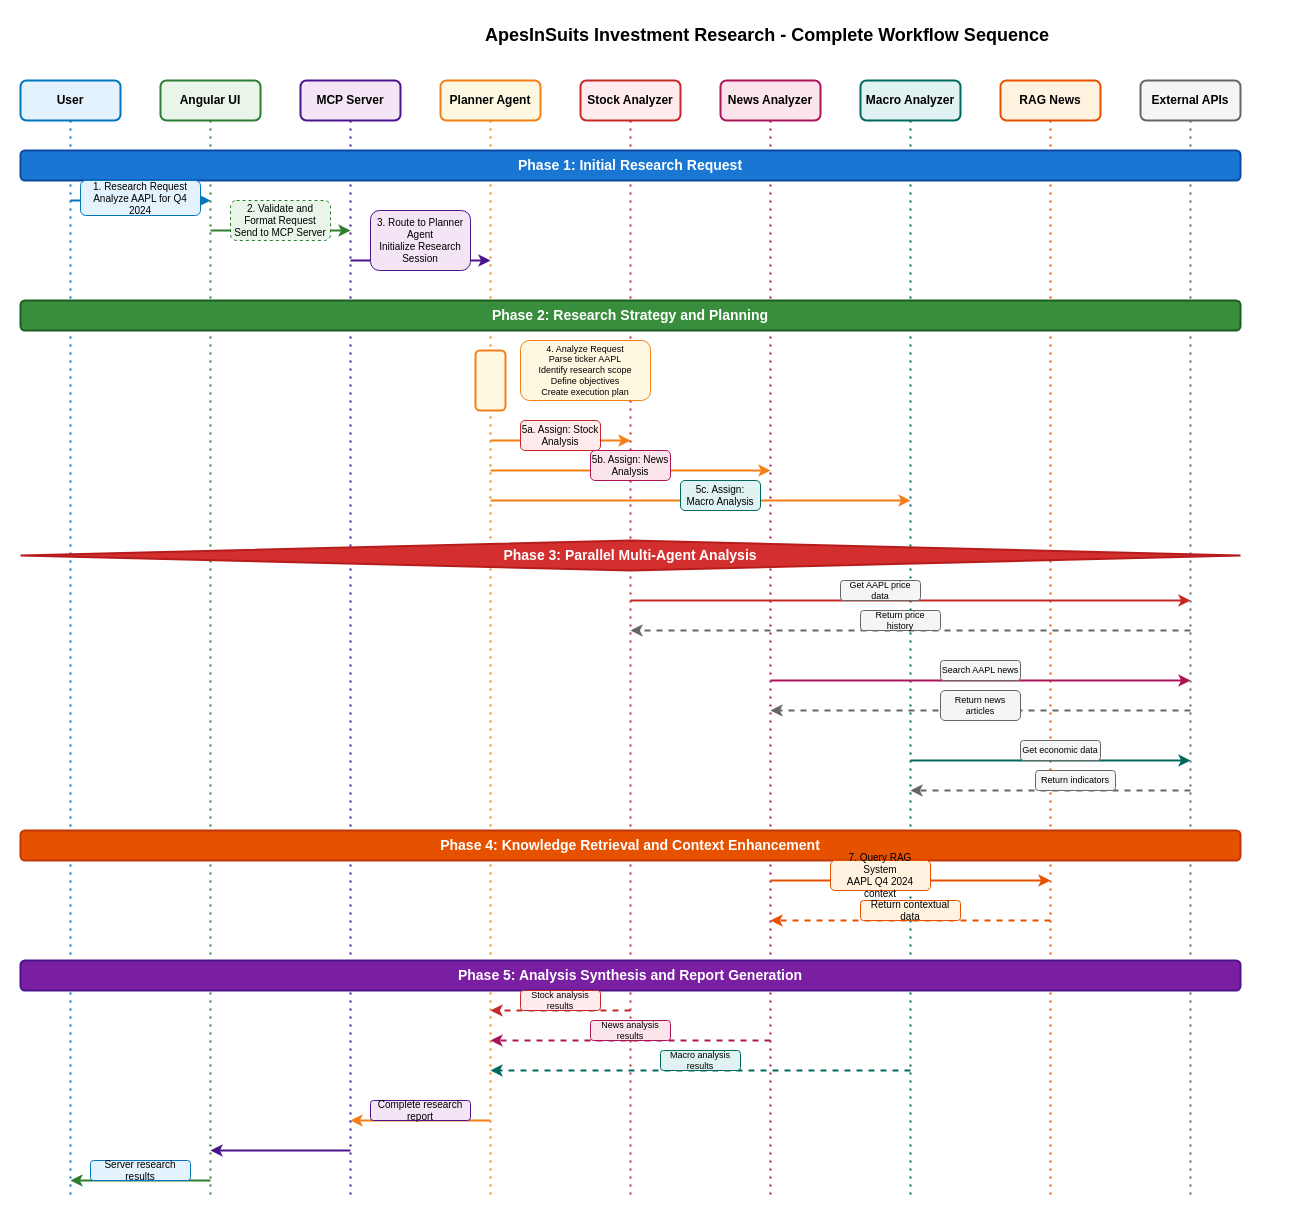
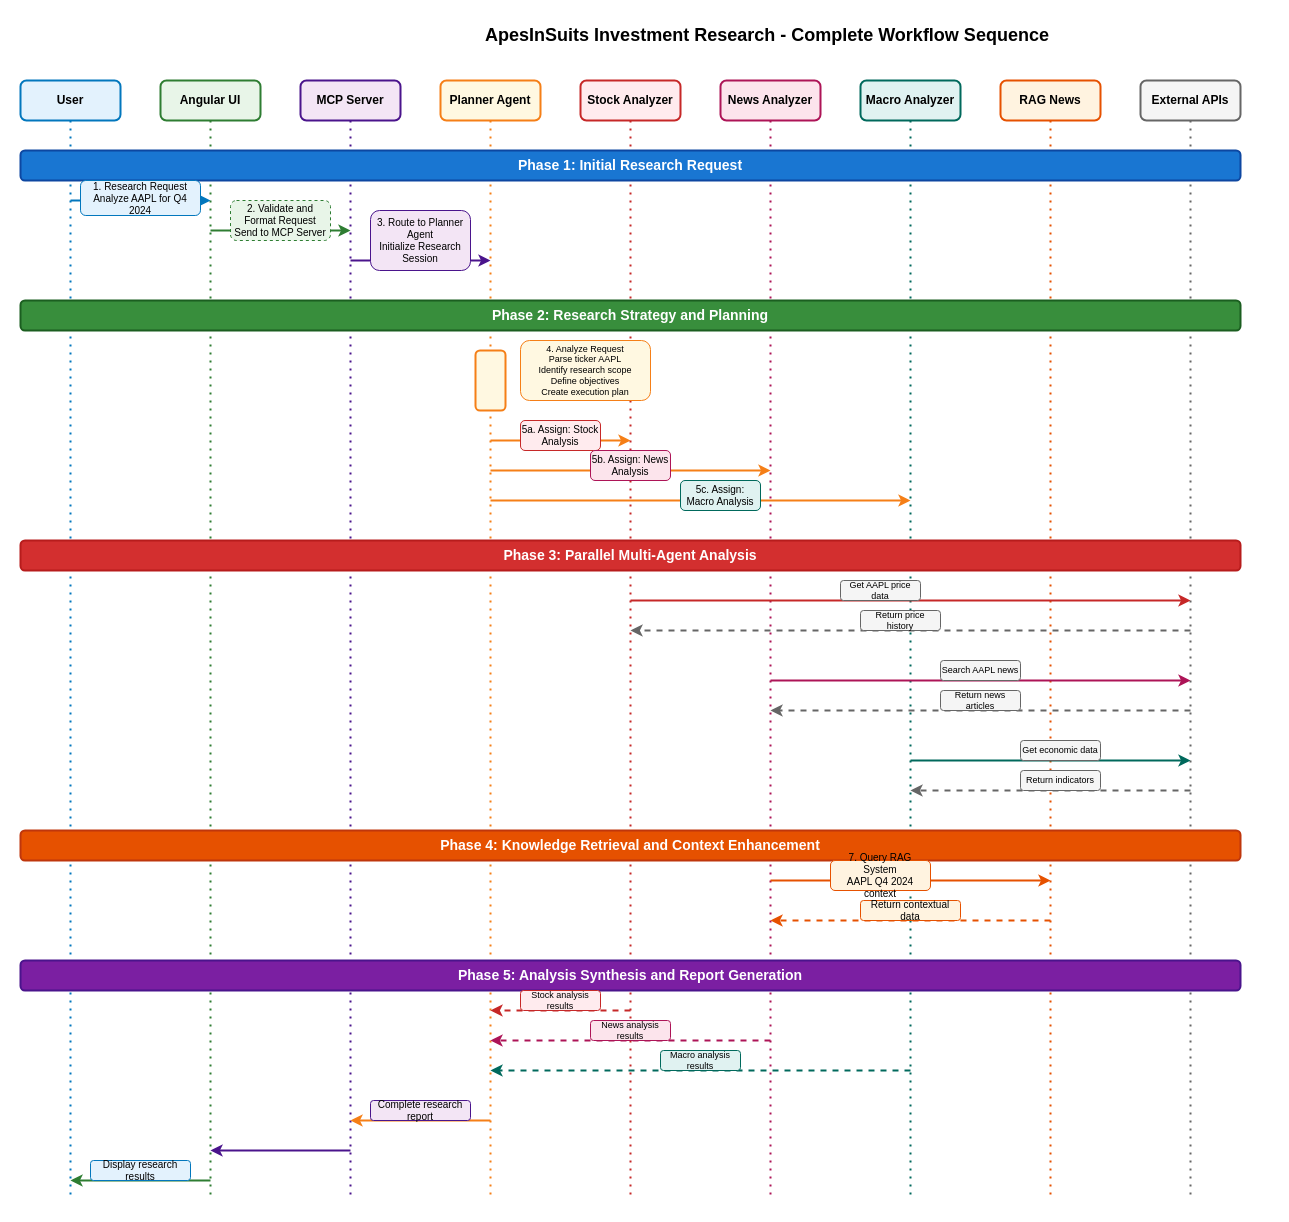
(631, 556) -> (631, 556)
(981, 706) -> (981, 701)
(1076, 781) -> (1061, 781)
(141, 1171) -> (141, 1171)
